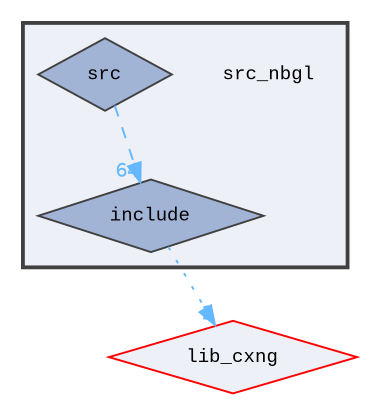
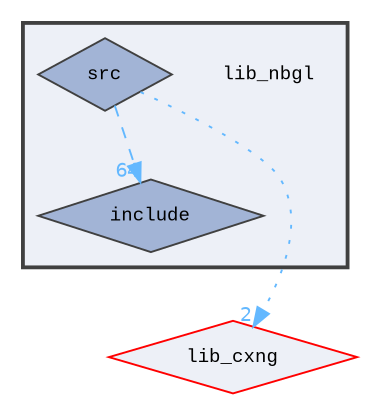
(269, 74) -> (269, 74)
(188, 279) -> (271, 168)
